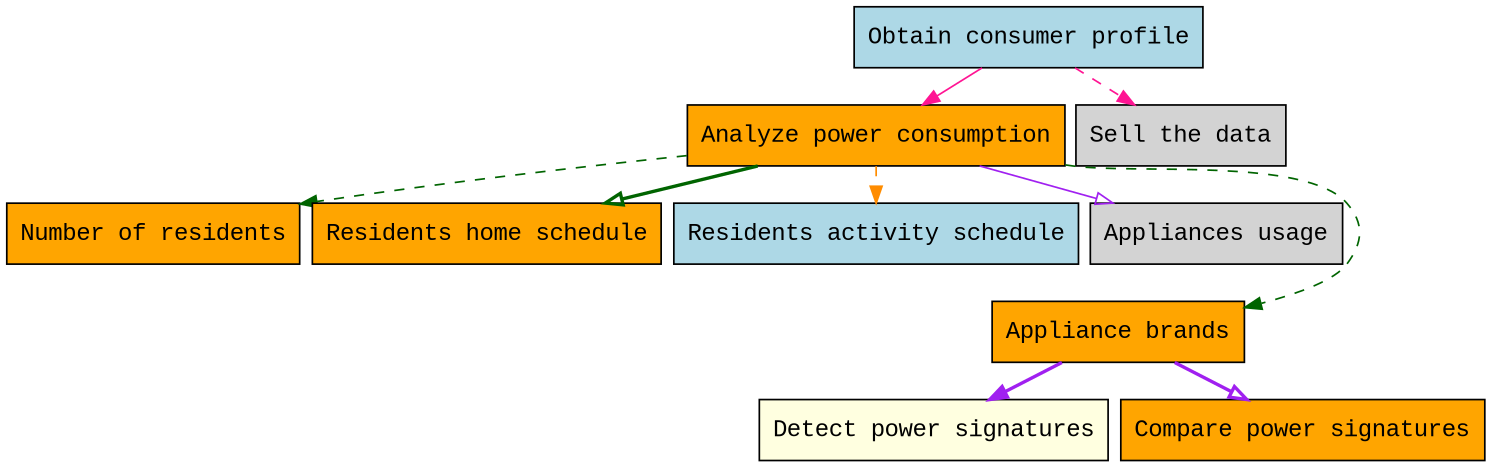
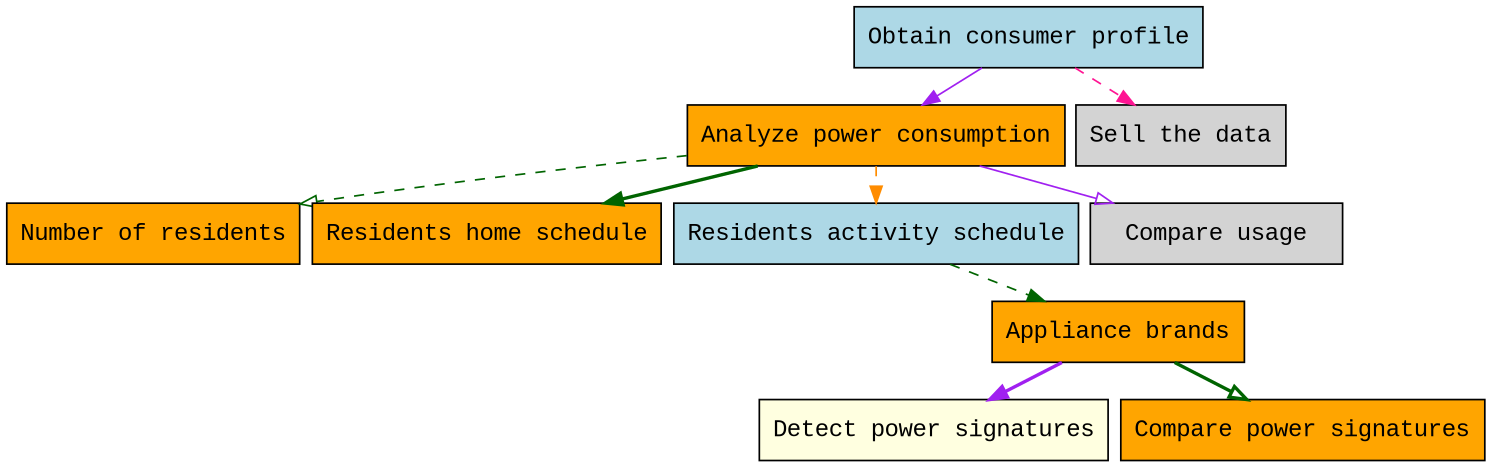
(960, 82) -> (960, 82)
(502, 177) -> (502, 177)
(1290, 178) -> (990, 280)
(690, 182) -> (690, 182)
(1216, 234) -> (1216, 234)
(1203, 377) -> (1203, 377)
